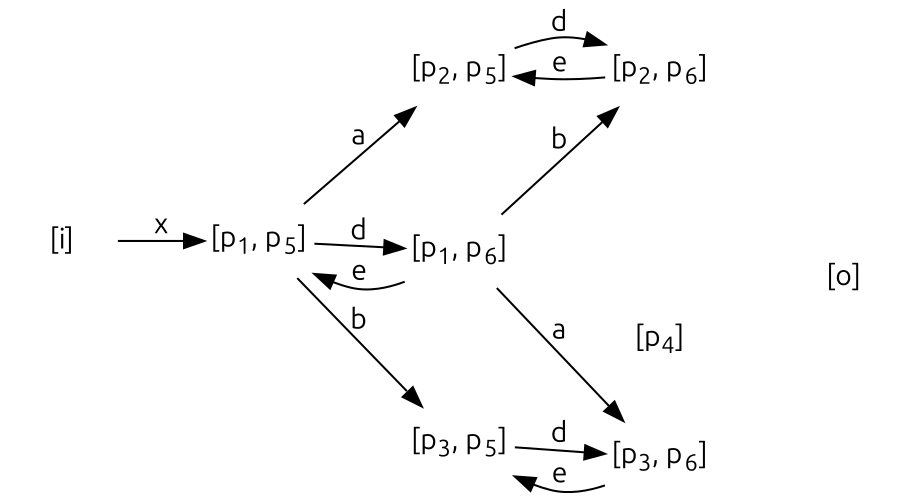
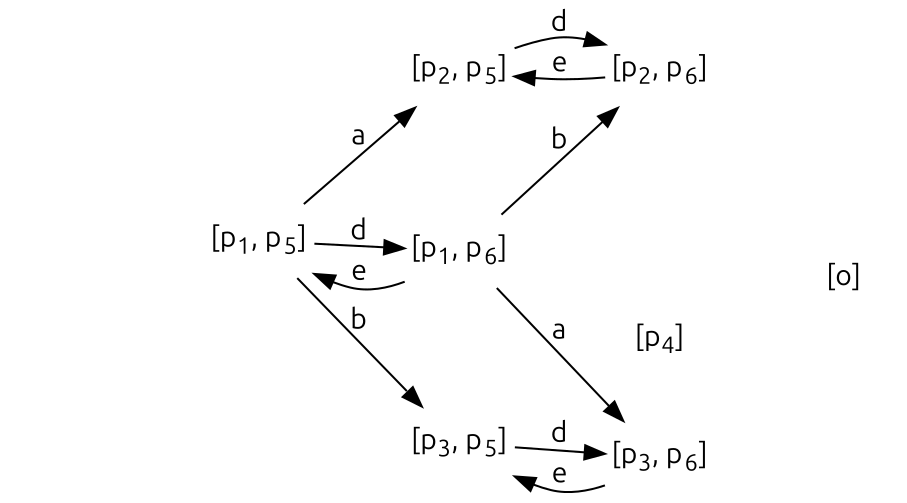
(63, 241) -> none
